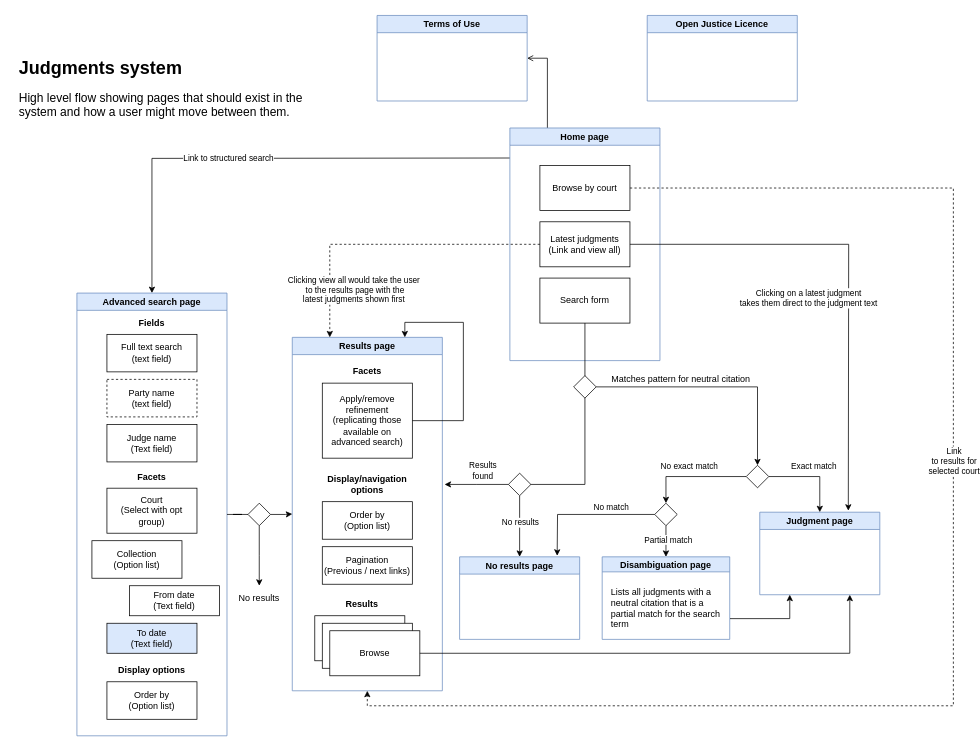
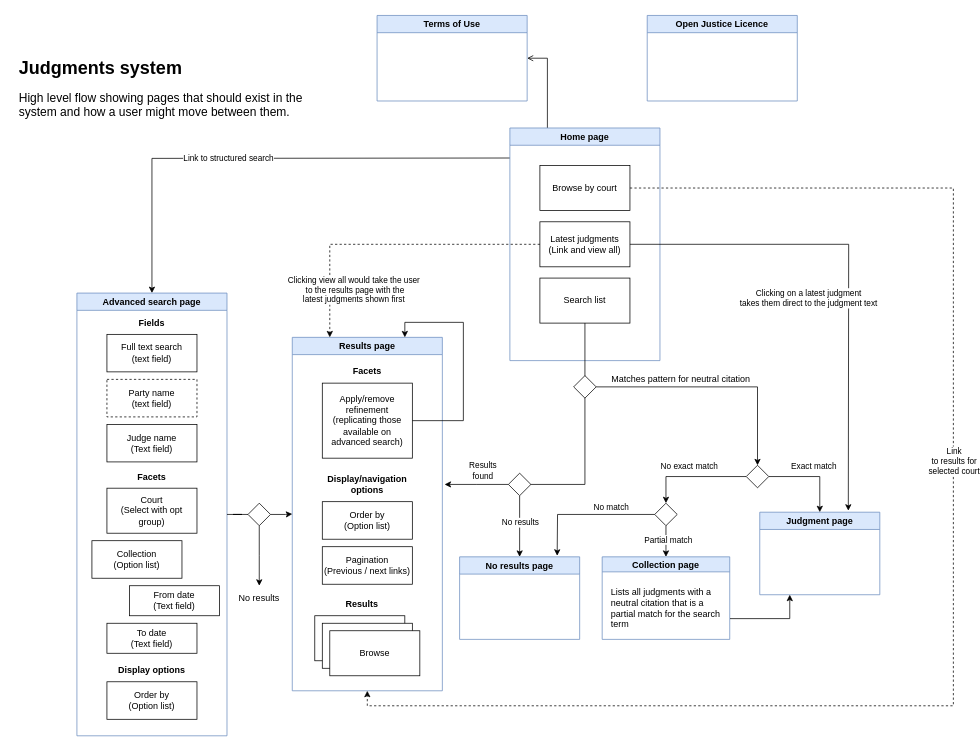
(585, 300) -> (585, 300)
(665, 564) -> (665, 564)
(152, 638) -> (152, 638)
(661, 653) -> none
